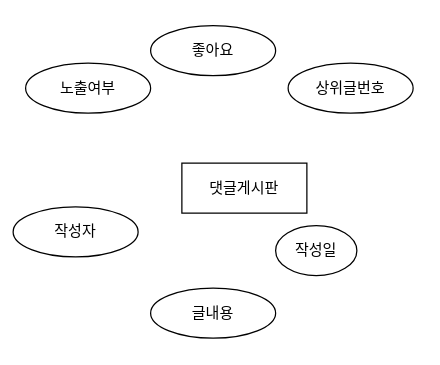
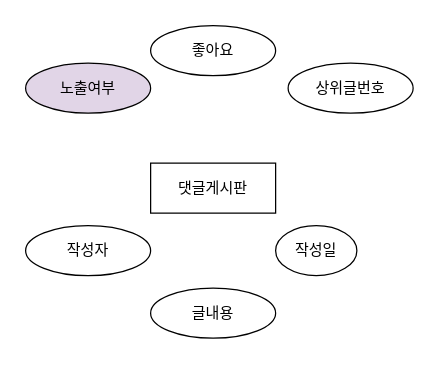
(88, 88) -> (88, 88)
(244, 188) -> (213, 188)
(76, 232) -> (88, 251)
